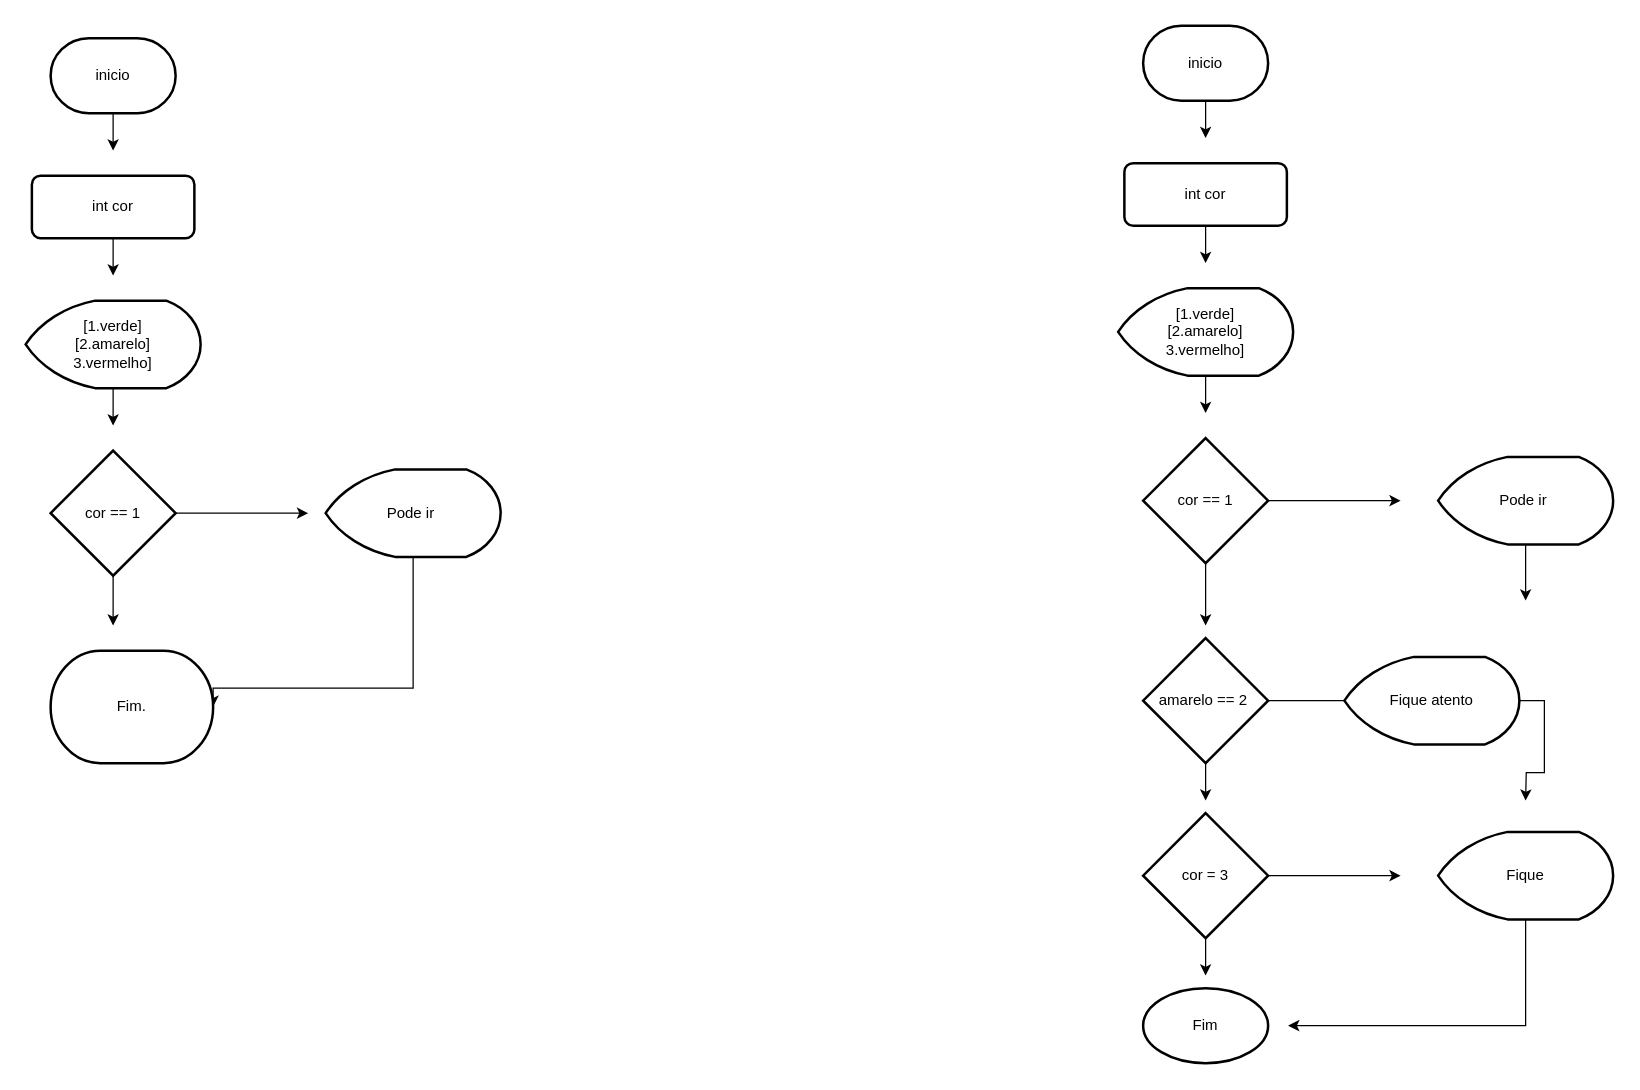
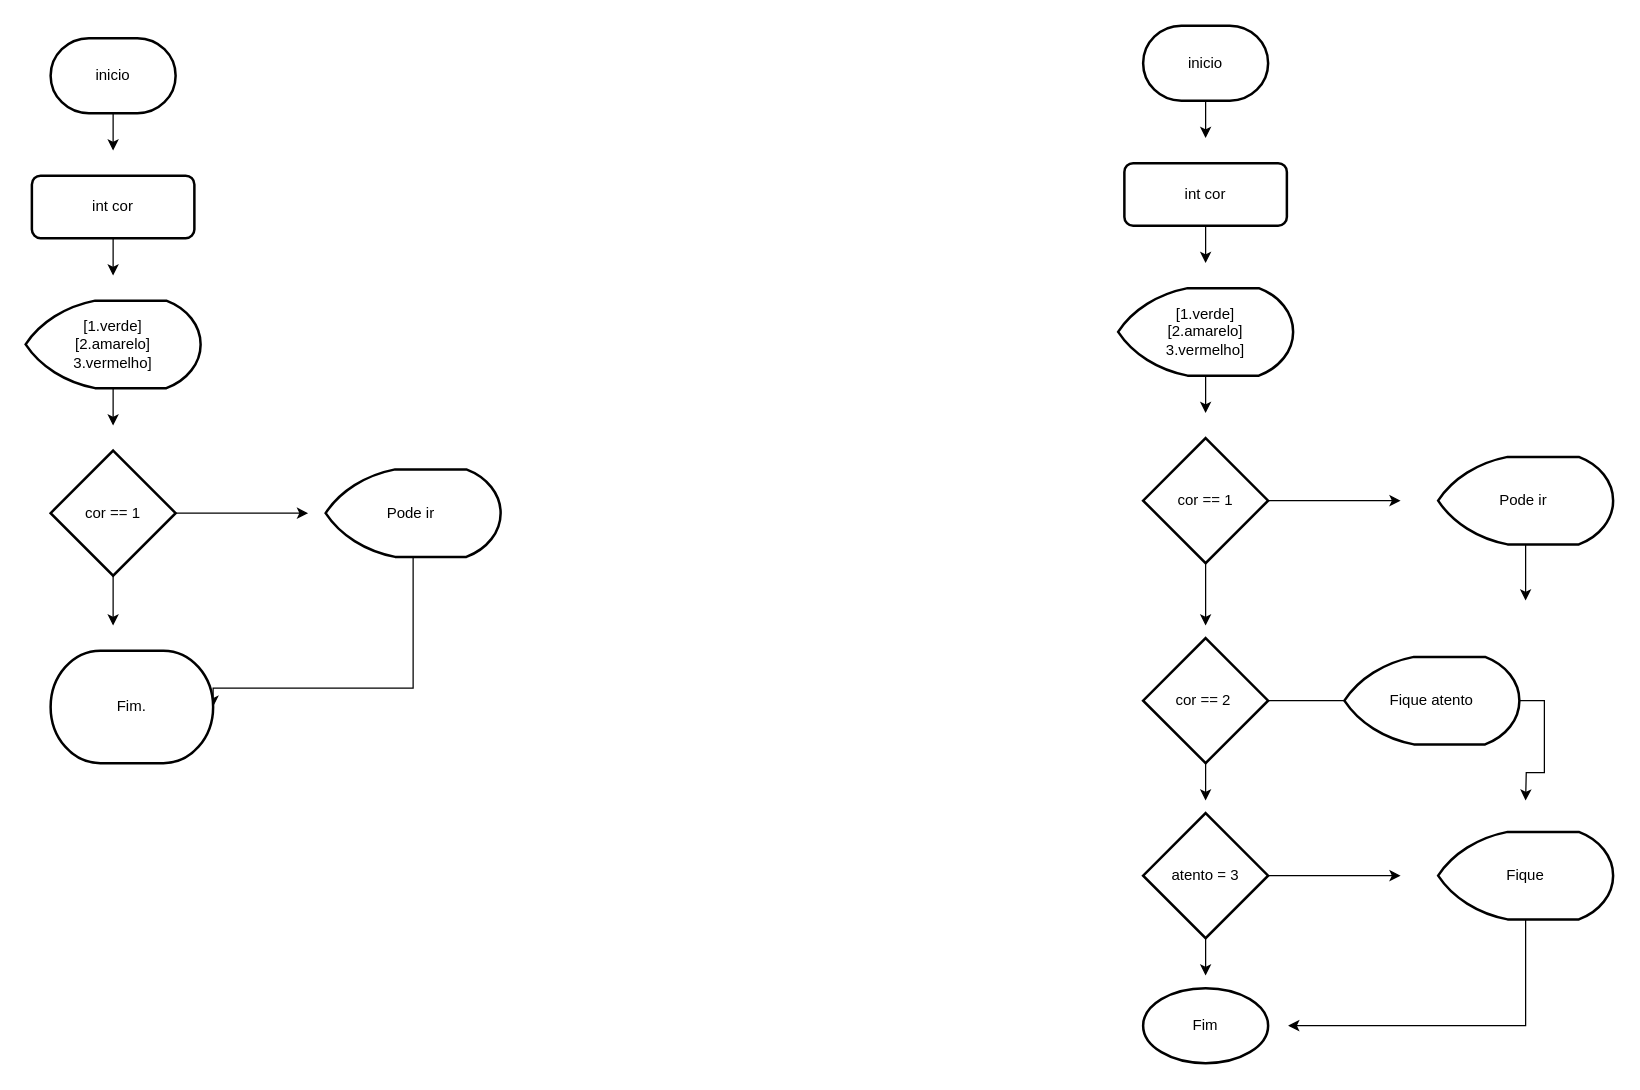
(1206, 701) -> (1206, 701)
(1206, 876) -> (1206, 876)
